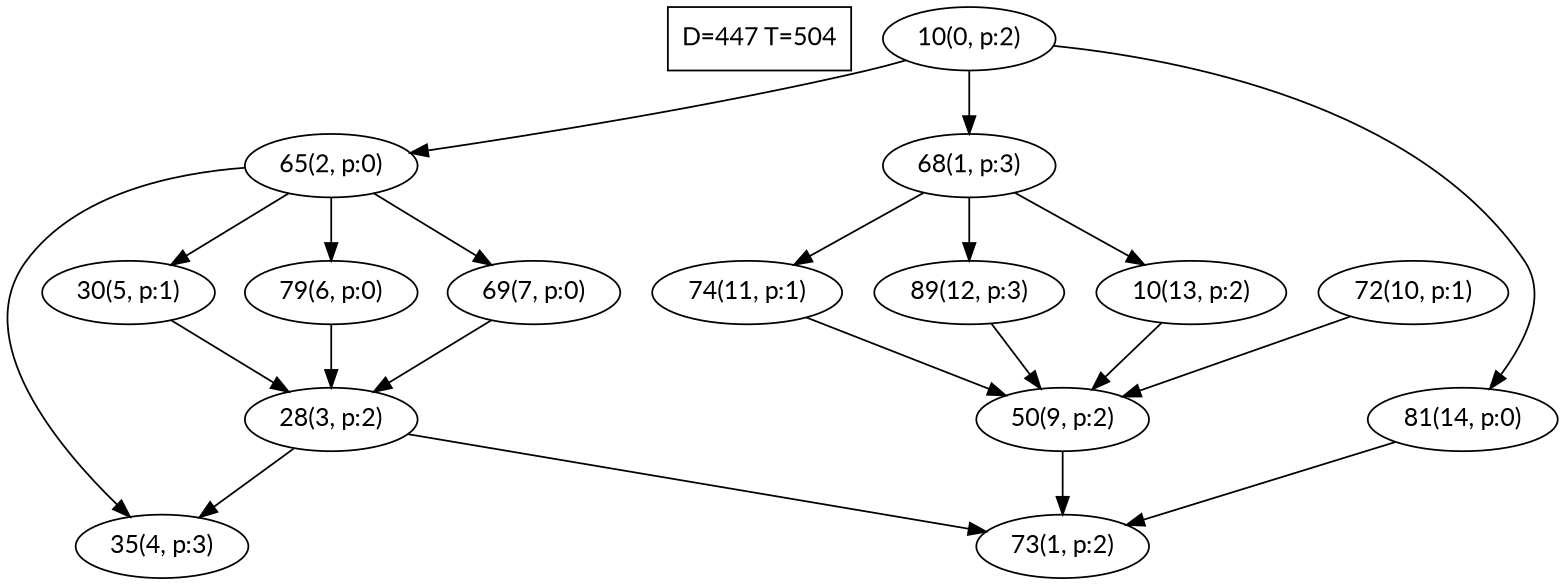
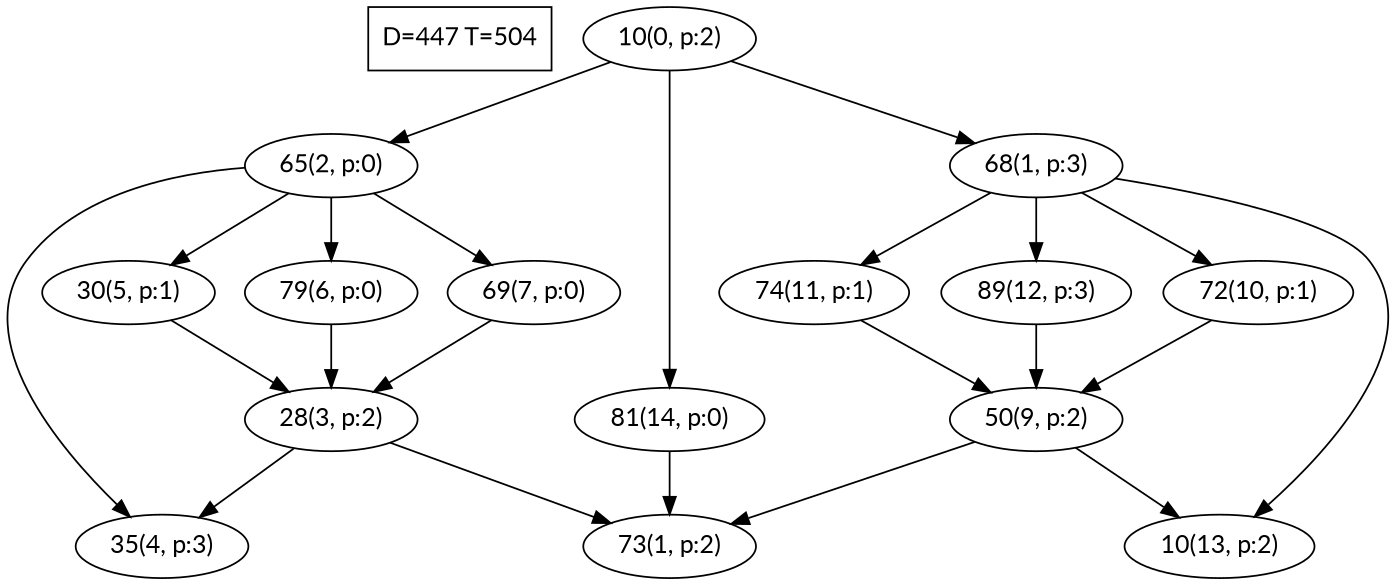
none -> (1139, 224)
(1133, 350) -> (1120, 477)
